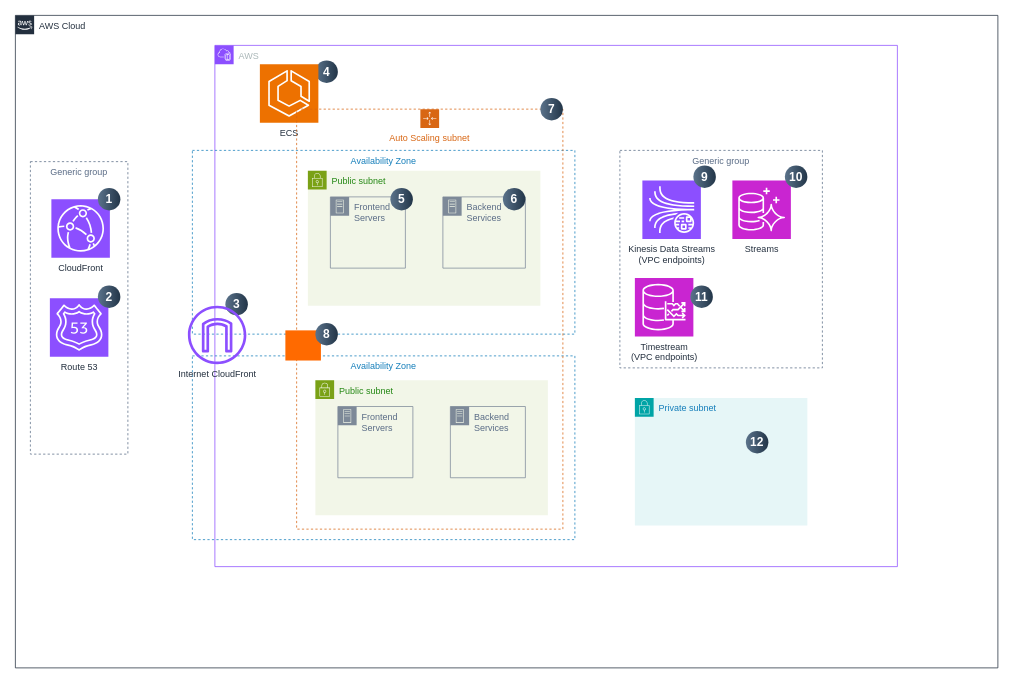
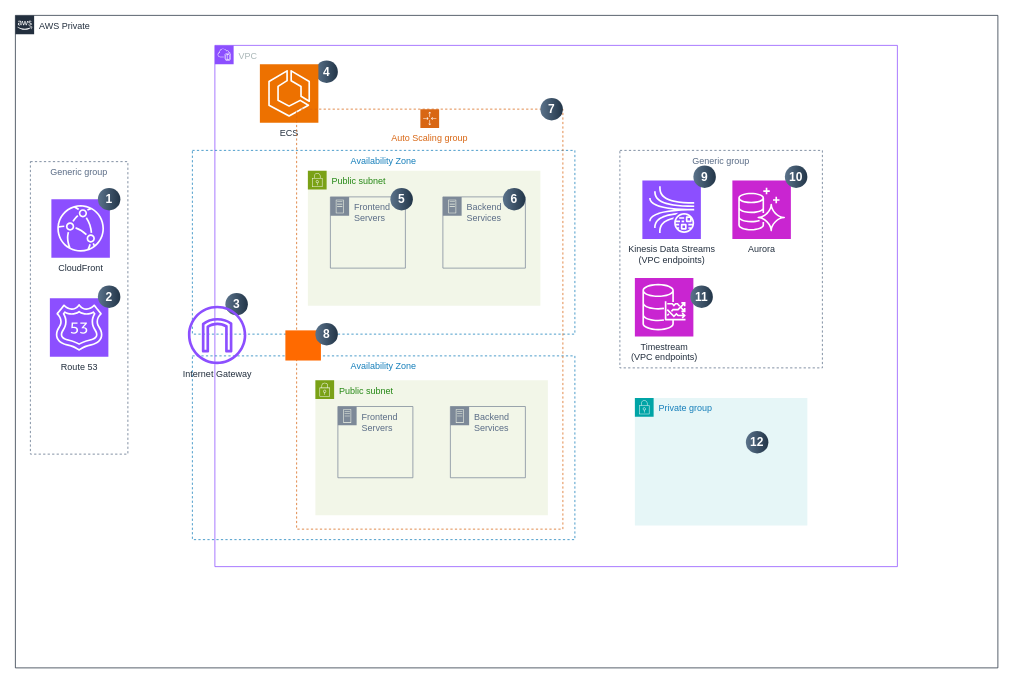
(60, 26) -> (65, 26)
(246, 56) -> (246, 56)
(430, 139) -> (430, 139)
(762, 250) -> (762, 250)
(218, 375) -> (218, 375)
(692, 409) -> (689, 409)
